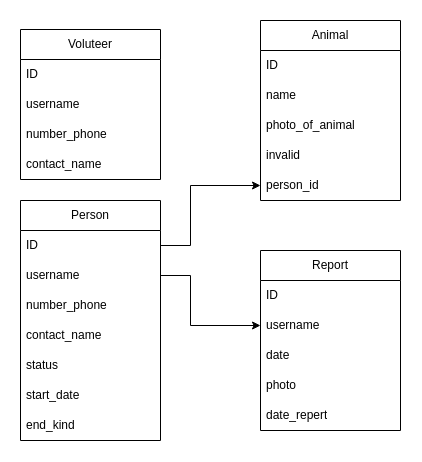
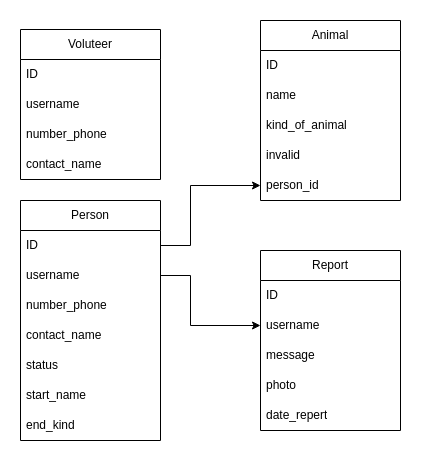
(314, 126) -> (309, 126)
(280, 356) -> (290, 356)
(60, 396) -> (60, 396)
